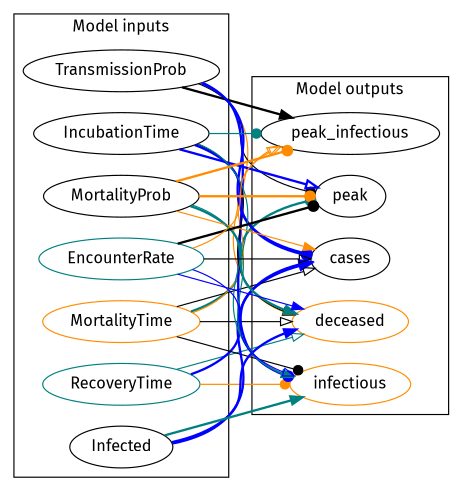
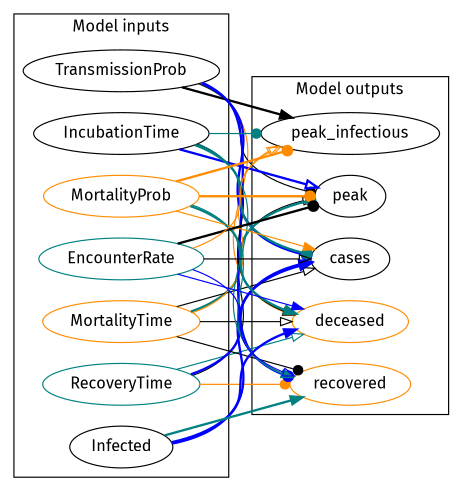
(121, 196) -> (121, 196)
(241, 205) -> (241, 205)
none -> (239, 283)
(350, 384) -> (350, 384)
